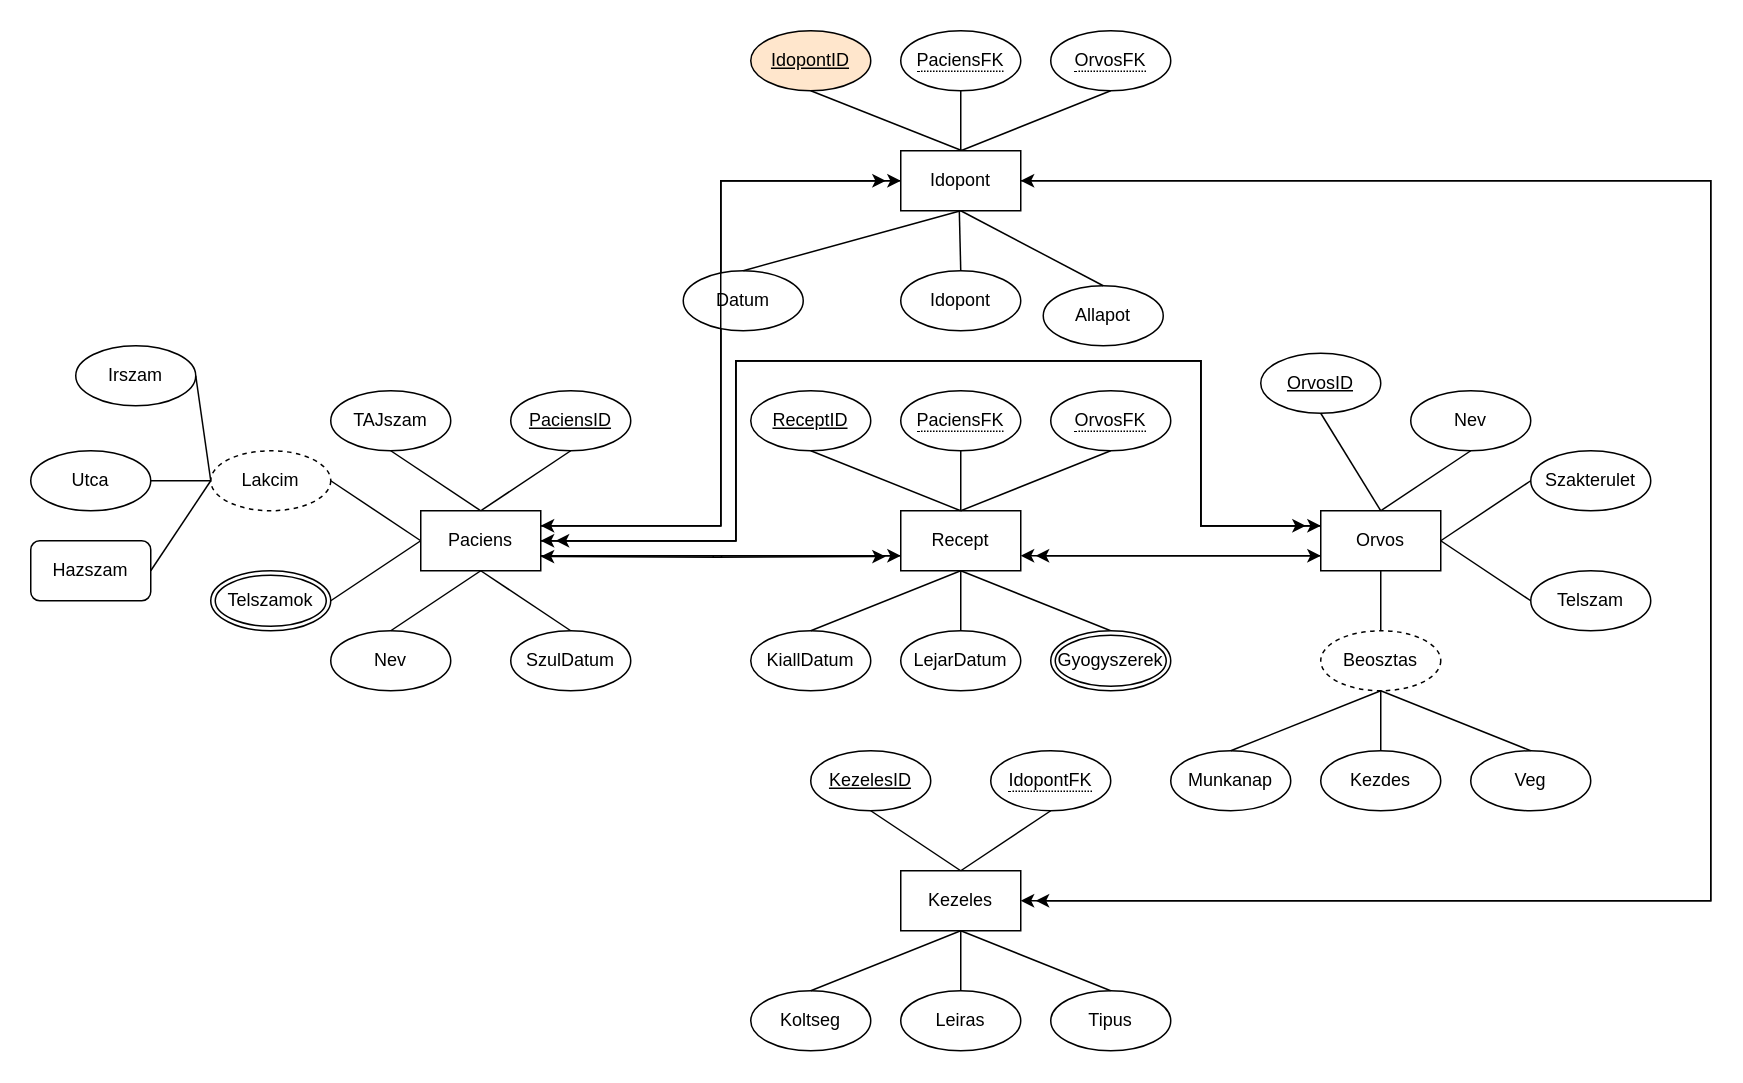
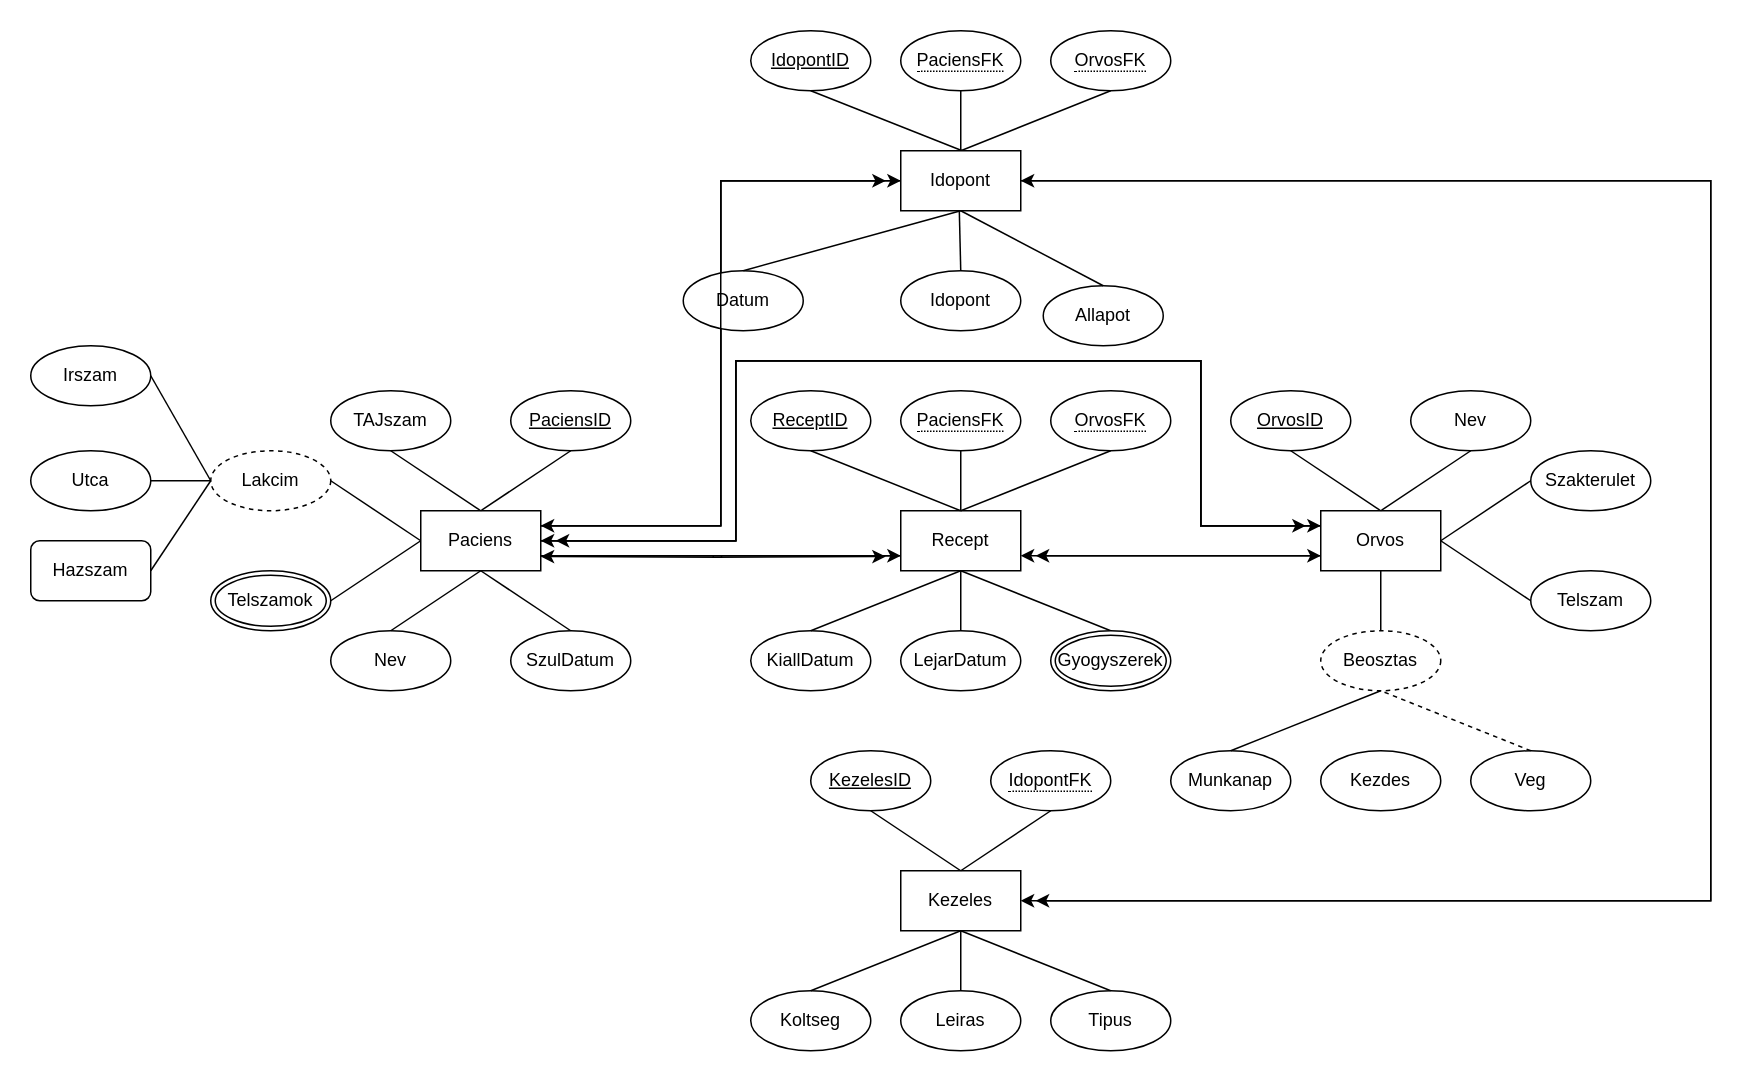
(811, 61) -> (811, 61)
(136, 376) -> (91, 376)
(1321, 383) -> (1291, 421)
(1381, 721) -> none
(1455, 721) -> (1455, 721)
